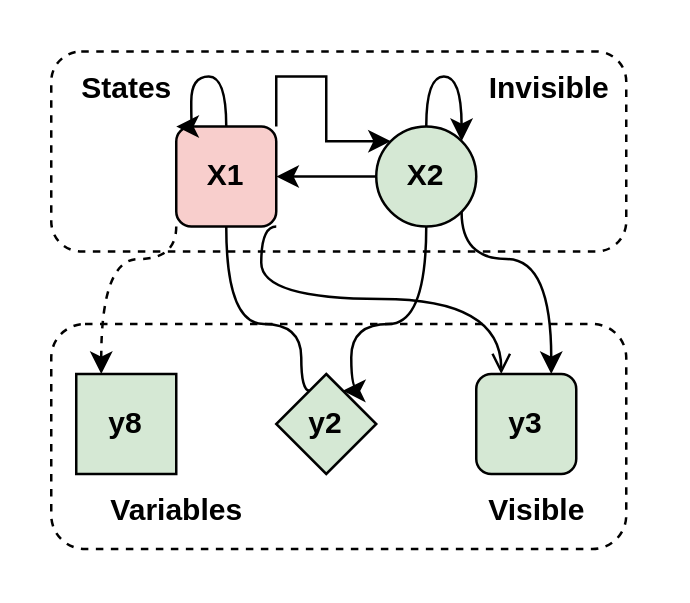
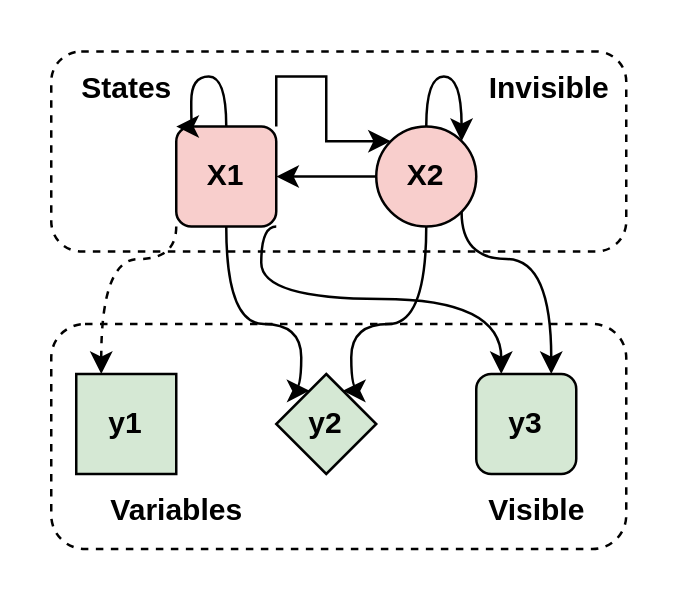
(426, 176) -> (426, 176)
(475, 319) -> (472, 314)
(303, 378) -> (300, 378)
(126, 424) -> (126, 424)
